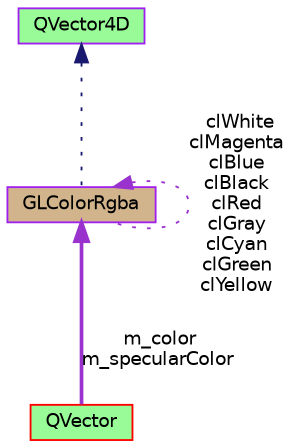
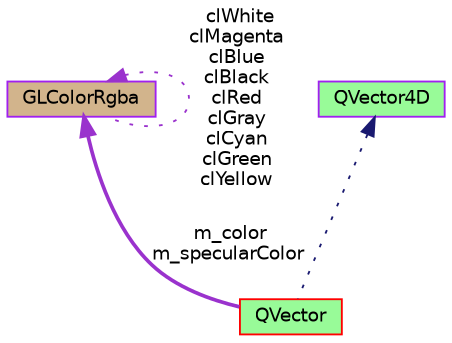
(82, 125) -> (333, 217)
